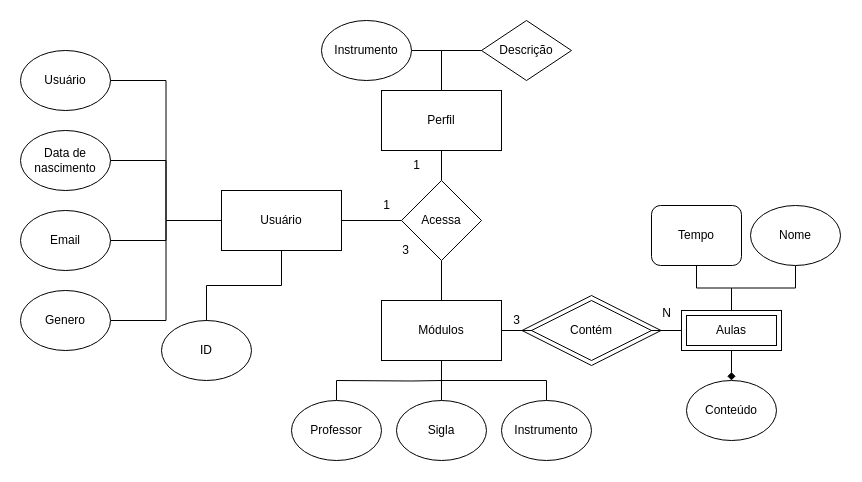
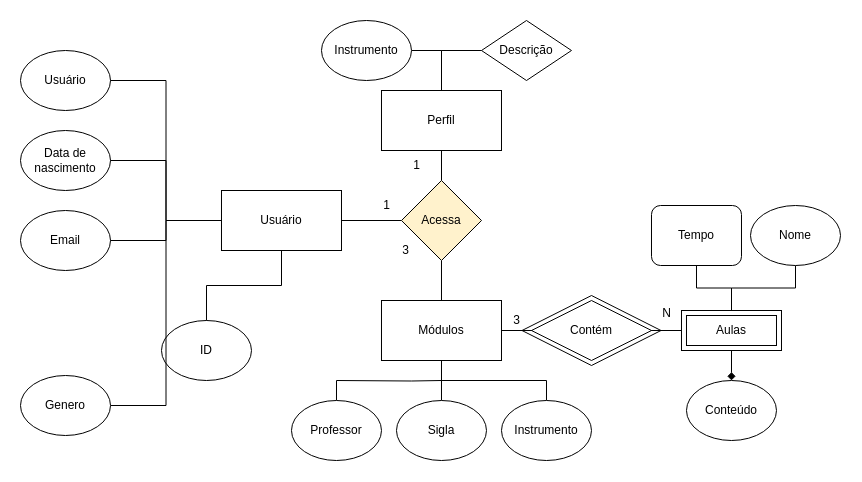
(441, 221) -> (441, 221)
(66, 321) -> (66, 406)
